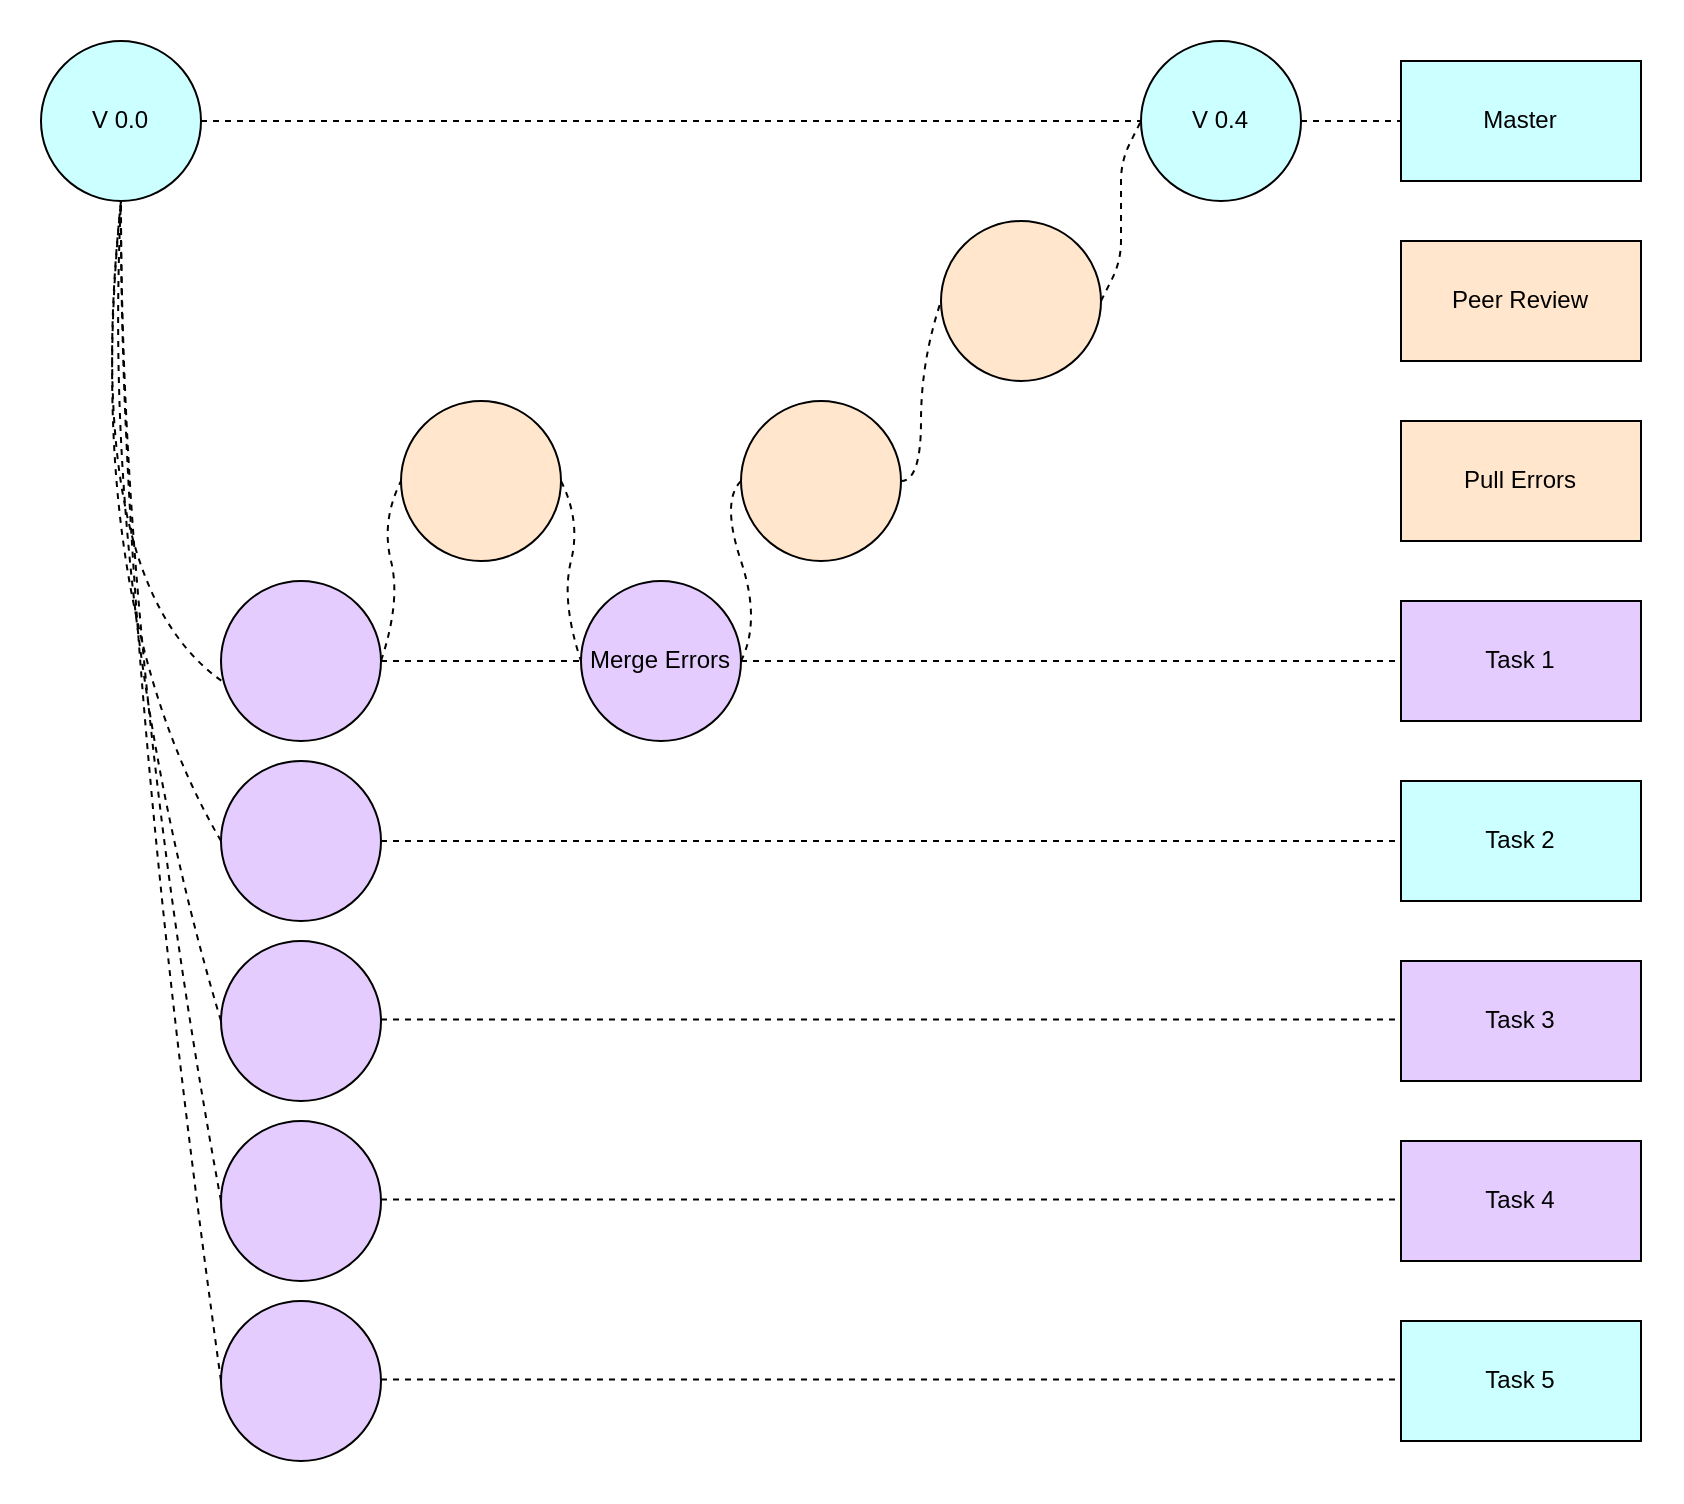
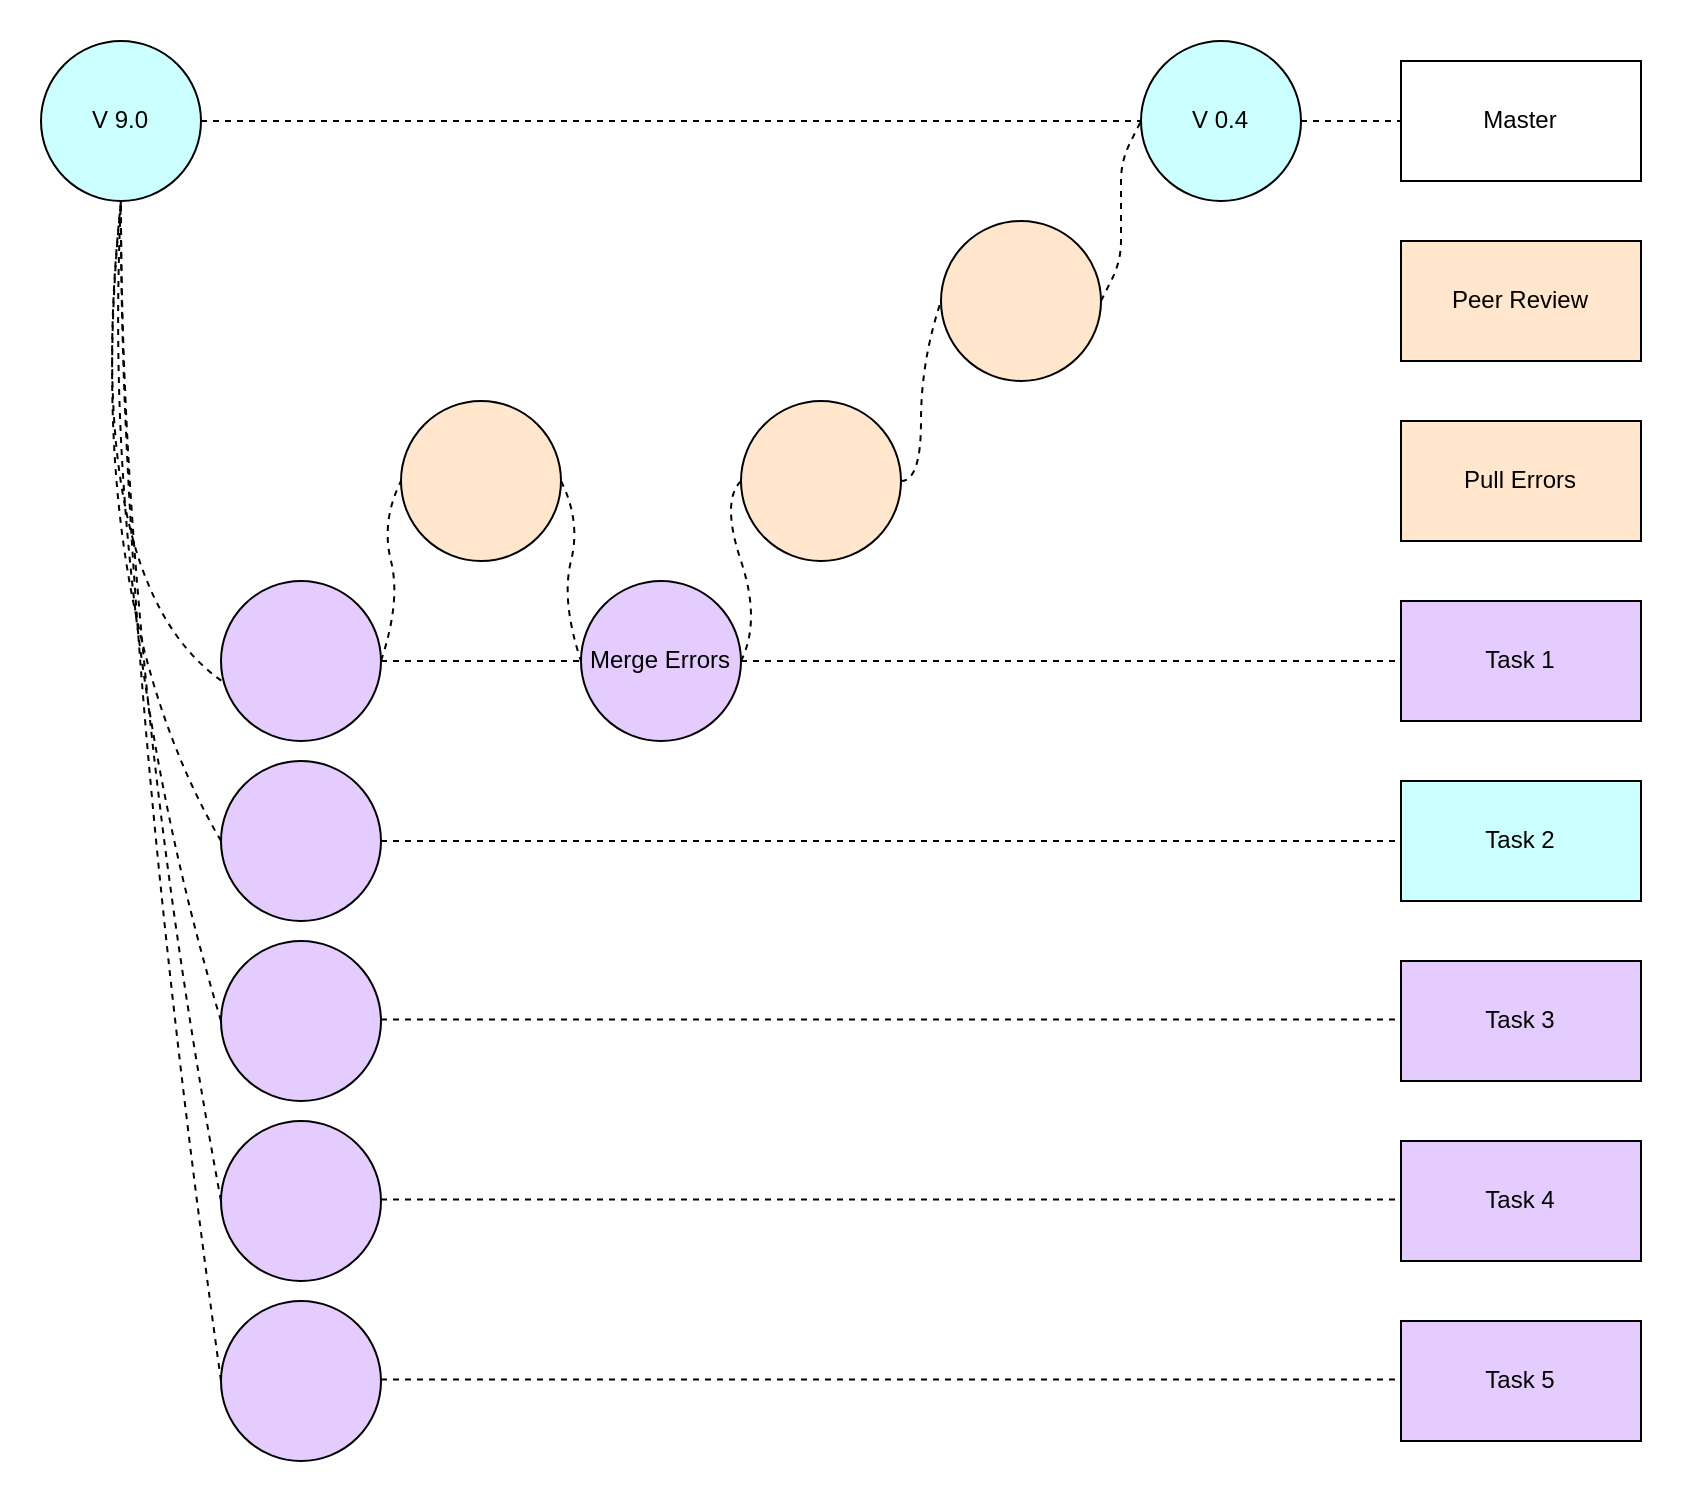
(121, 121) -> (121, 121)
(1521, 121) -> (1521, 121)
(1521, 1381) -> (1521, 1381)
